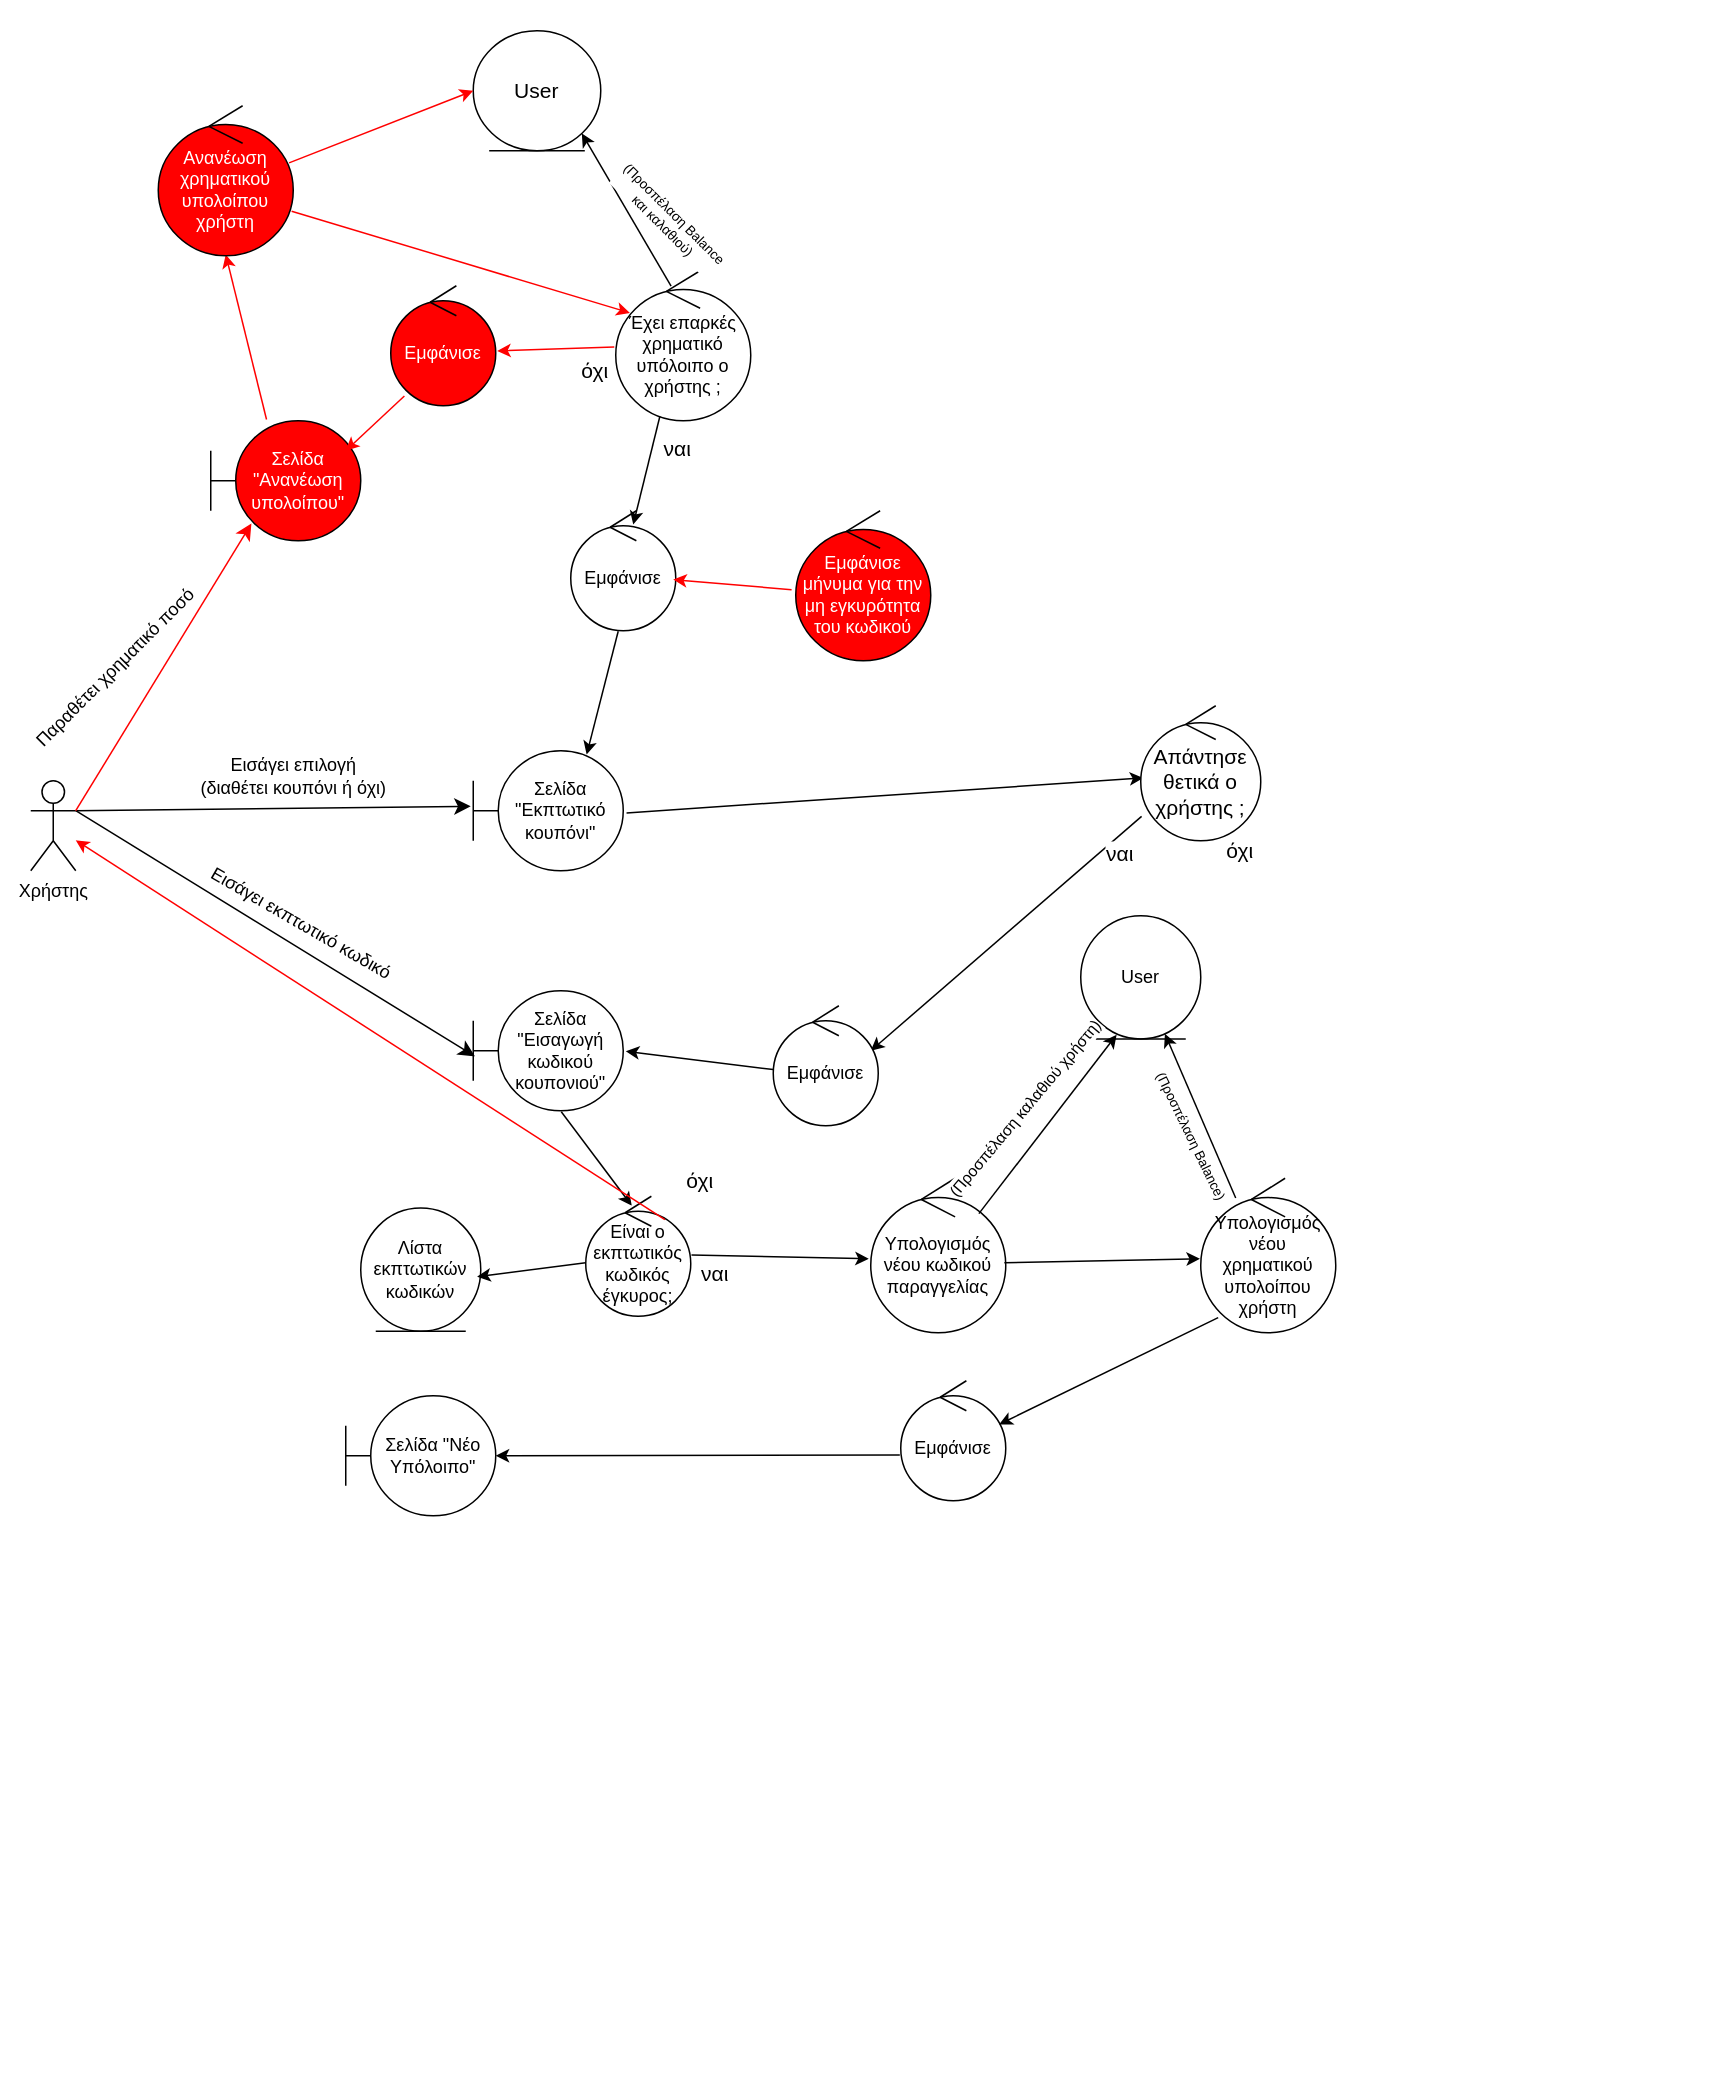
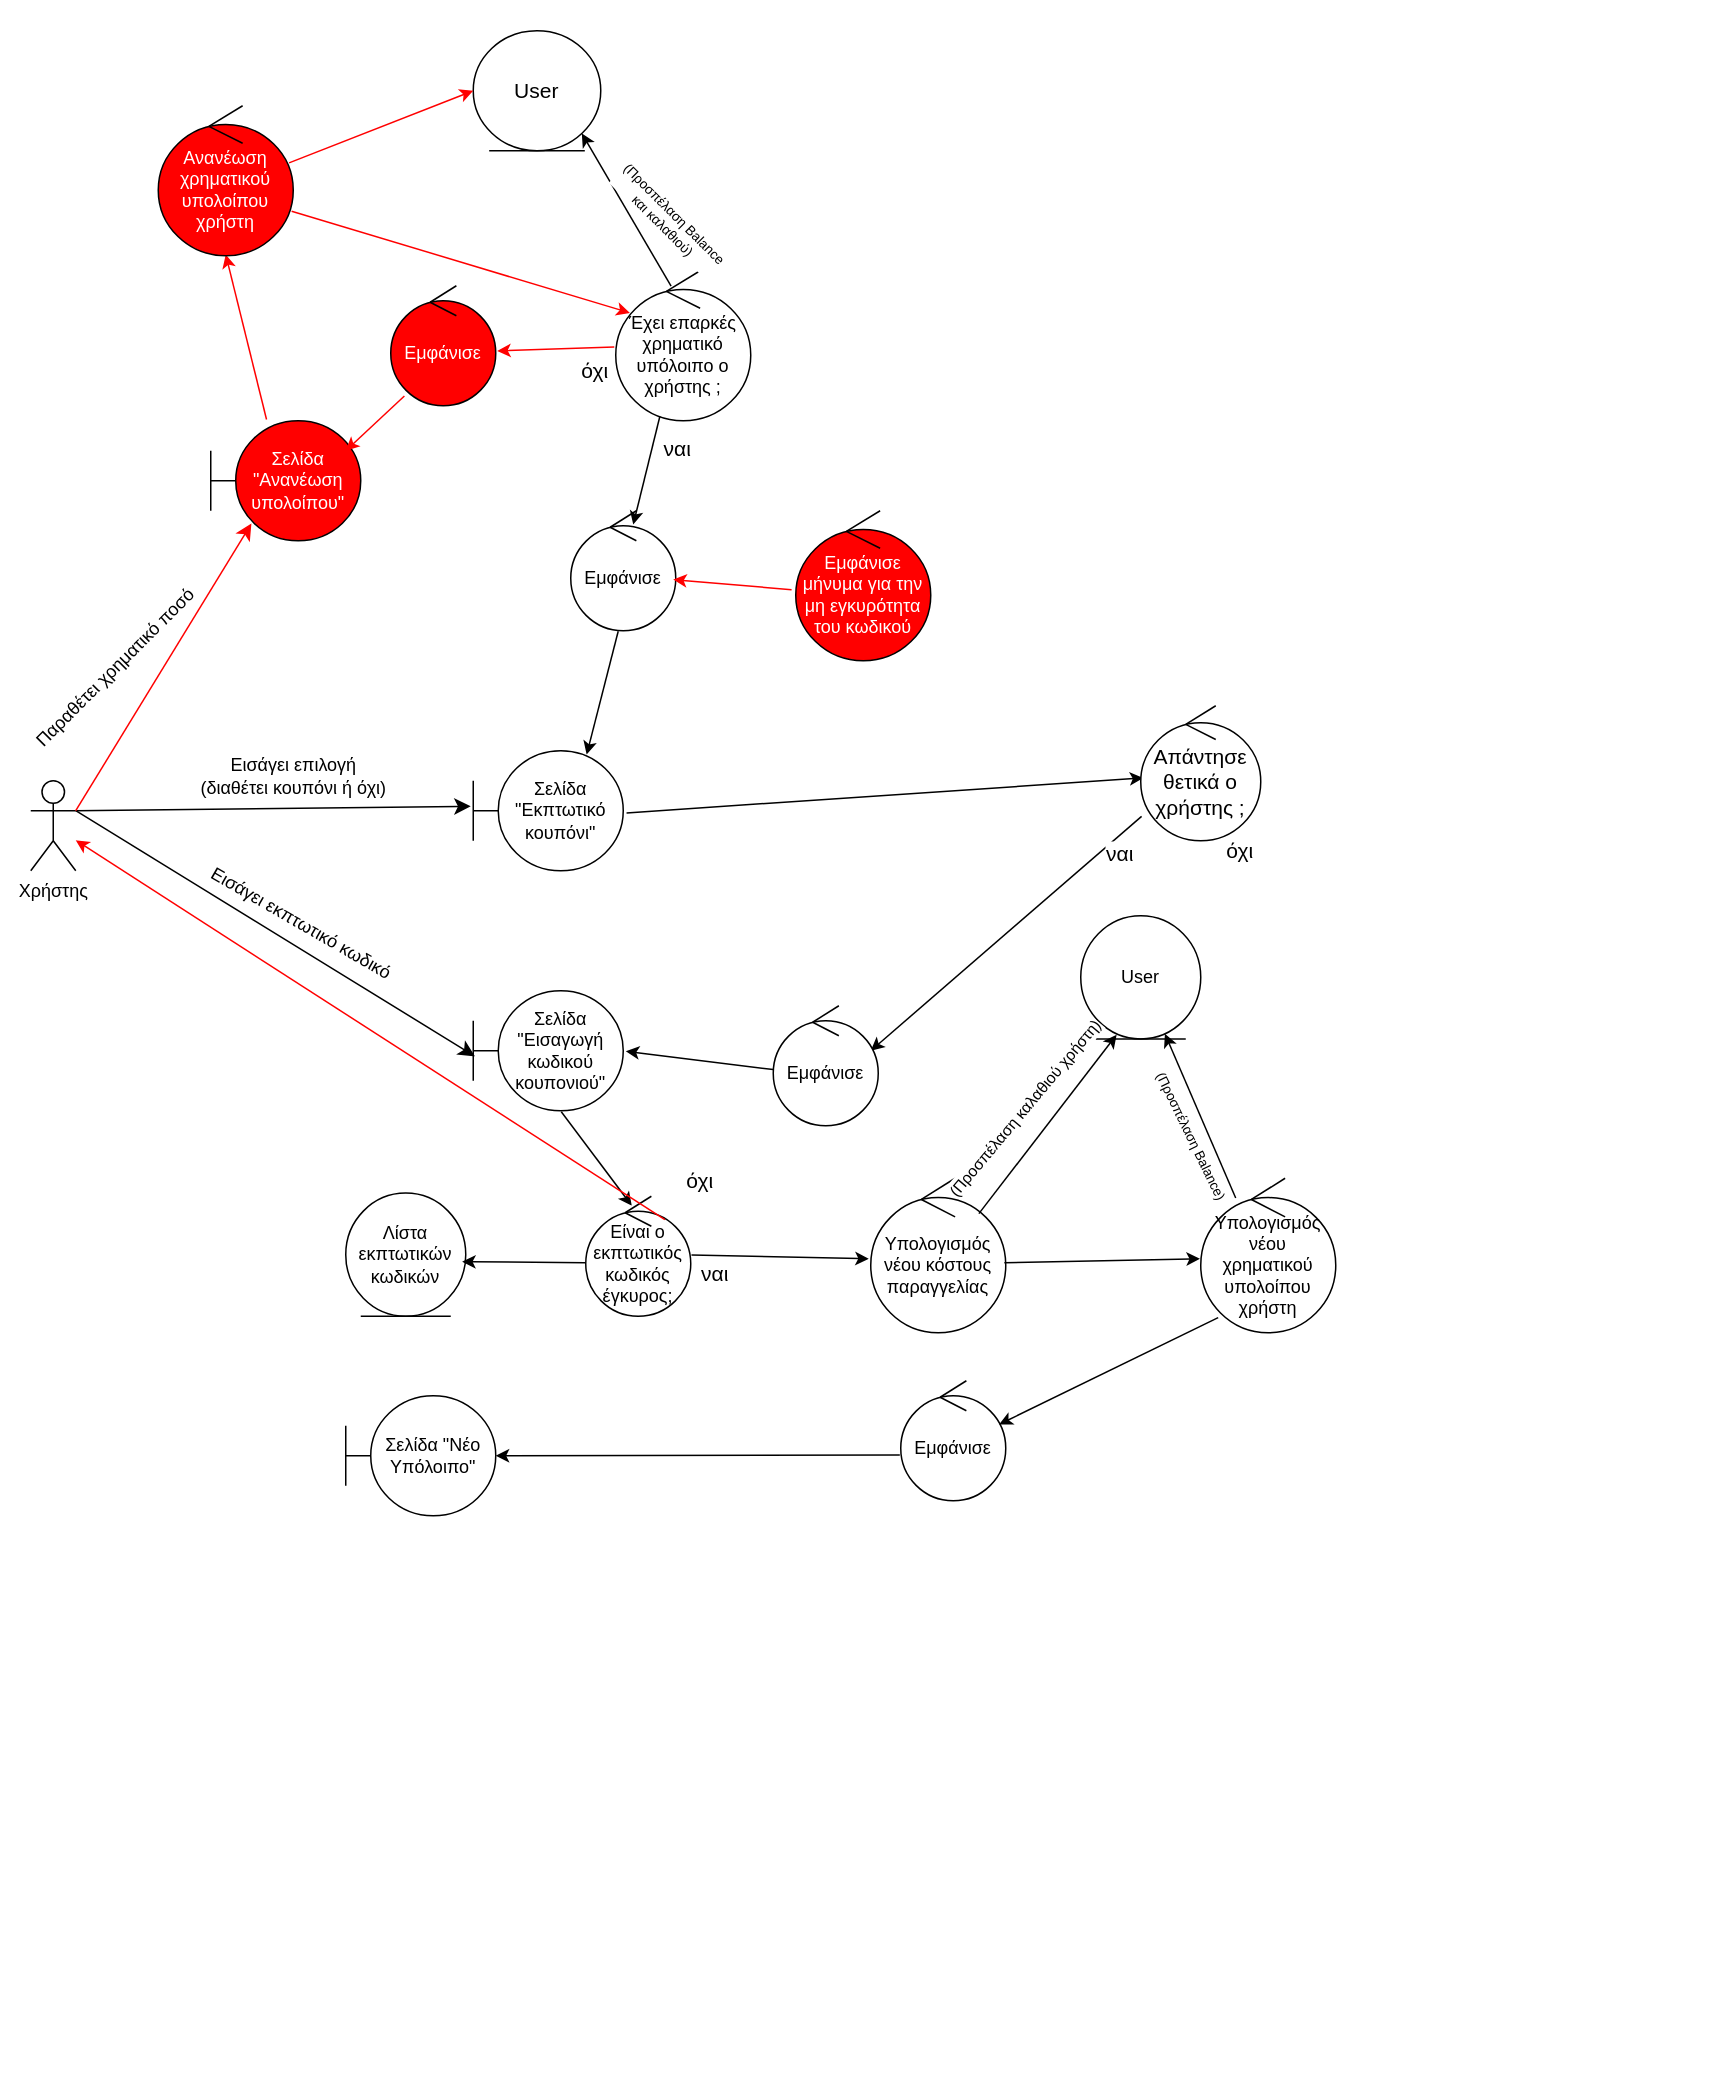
(938, 1265) -> (938, 1265)
(421, 1270) -> (406, 1255)
